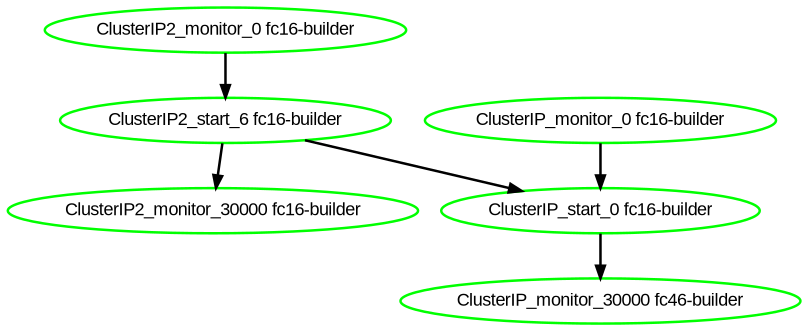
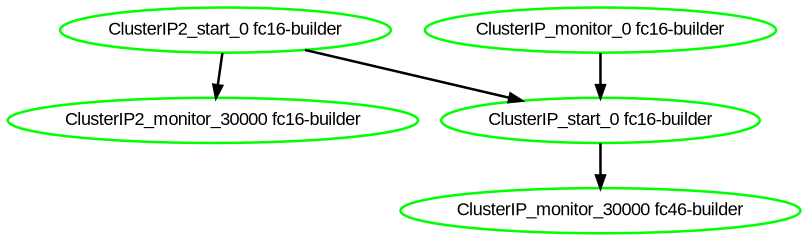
(225, 30) -> none
(225, 120) -> (225, 30)
